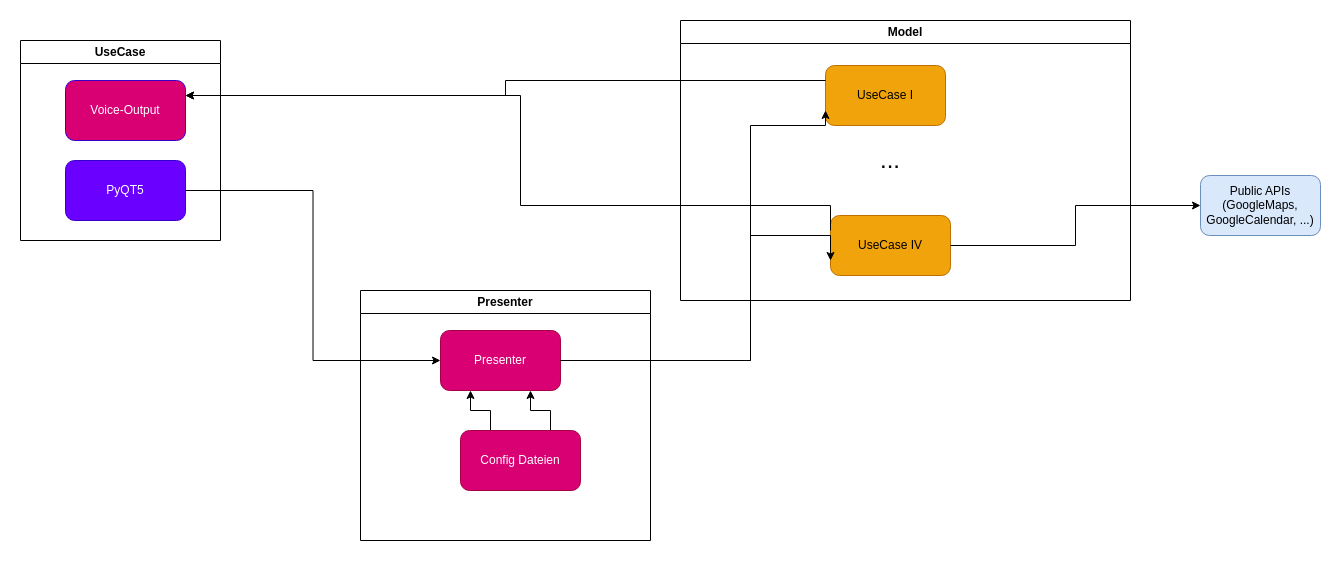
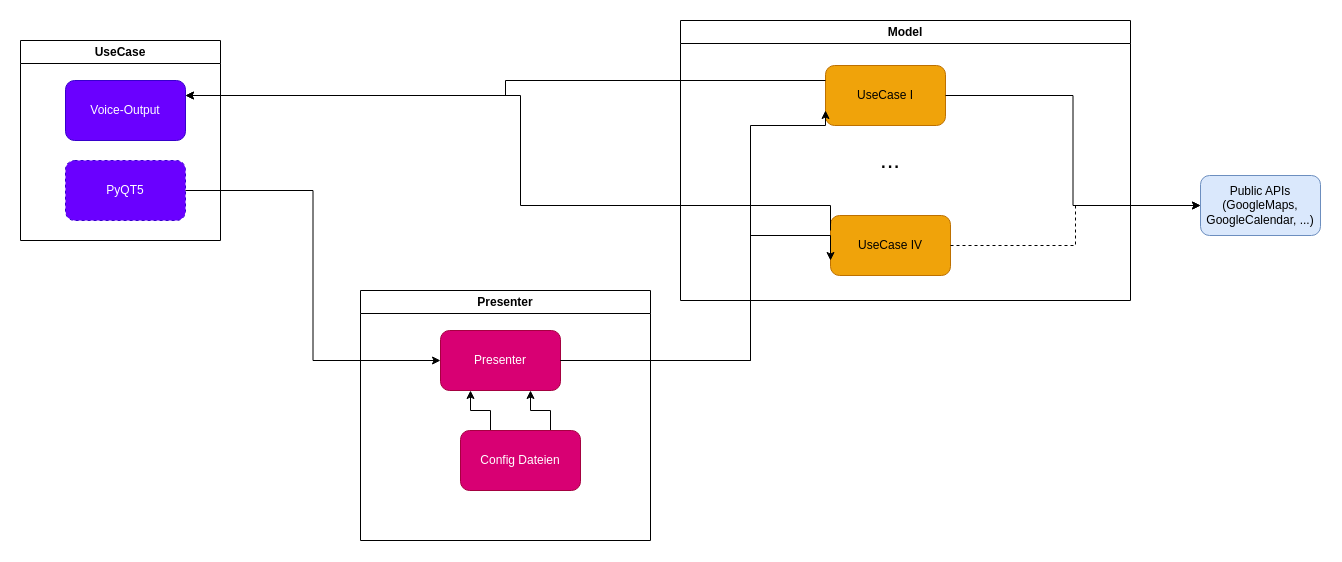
none -> (1064, 96)
(126, 111) -> (126, 111)
(126, 191) -> (126, 191)
(1033, 246) -> (1033, 246)
